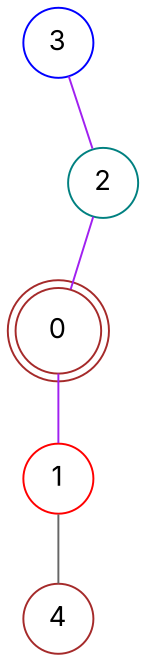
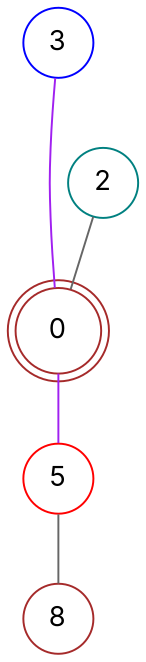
(81, 112) -> (50, 183)
(82, 253) -> (82, 253)
(58, 479) -> (58, 479)
(58, 619) -> (58, 619)
